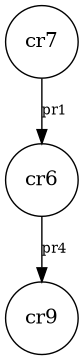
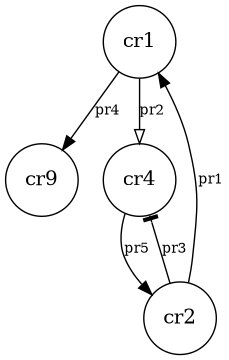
(42, 42) -> (180, 318)
(42, 180) -> (140, 42)
none -> (140, 180)
